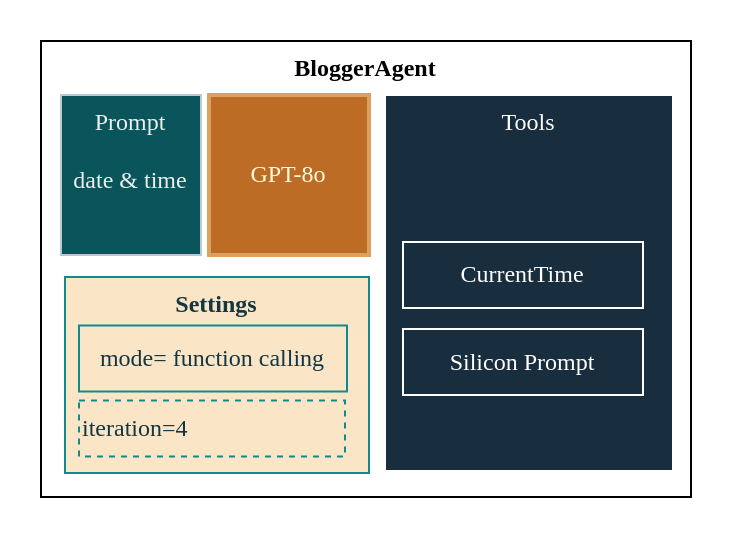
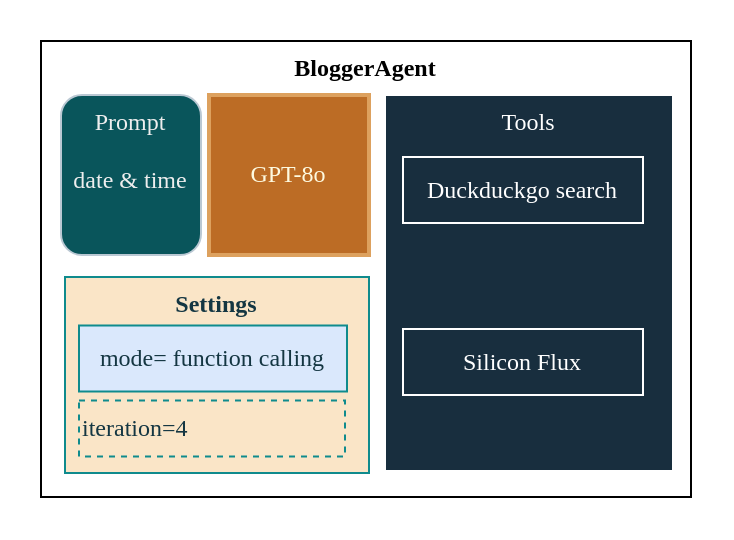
(131, 175) -> (131, 175)
none -> (523, 190)
(523, 275) -> none
(213, 359) -> (213, 359)
(523, 363) -> (523, 363)
